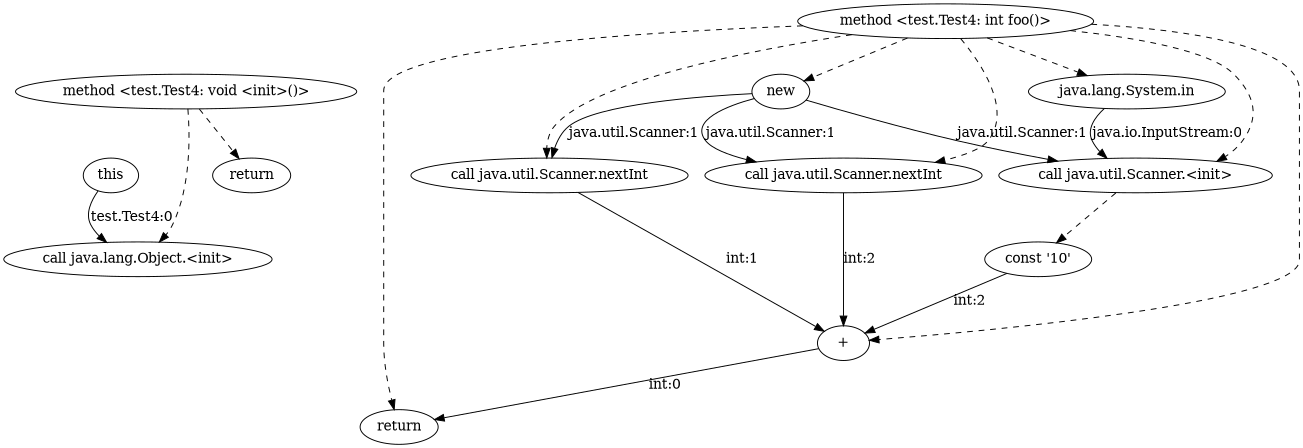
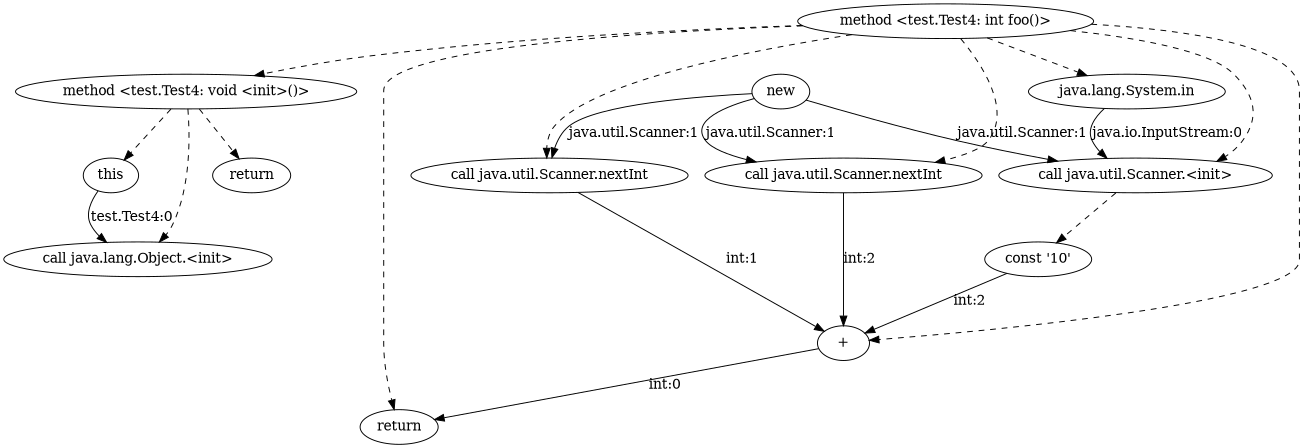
(860, 58) -> (505, 42)
none -> (151, 131)
